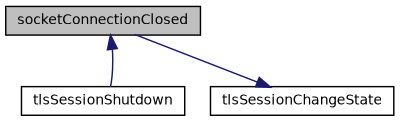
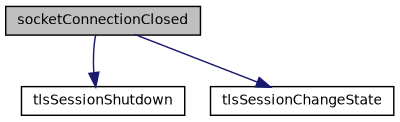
(113, 68) -> (94, 54)
